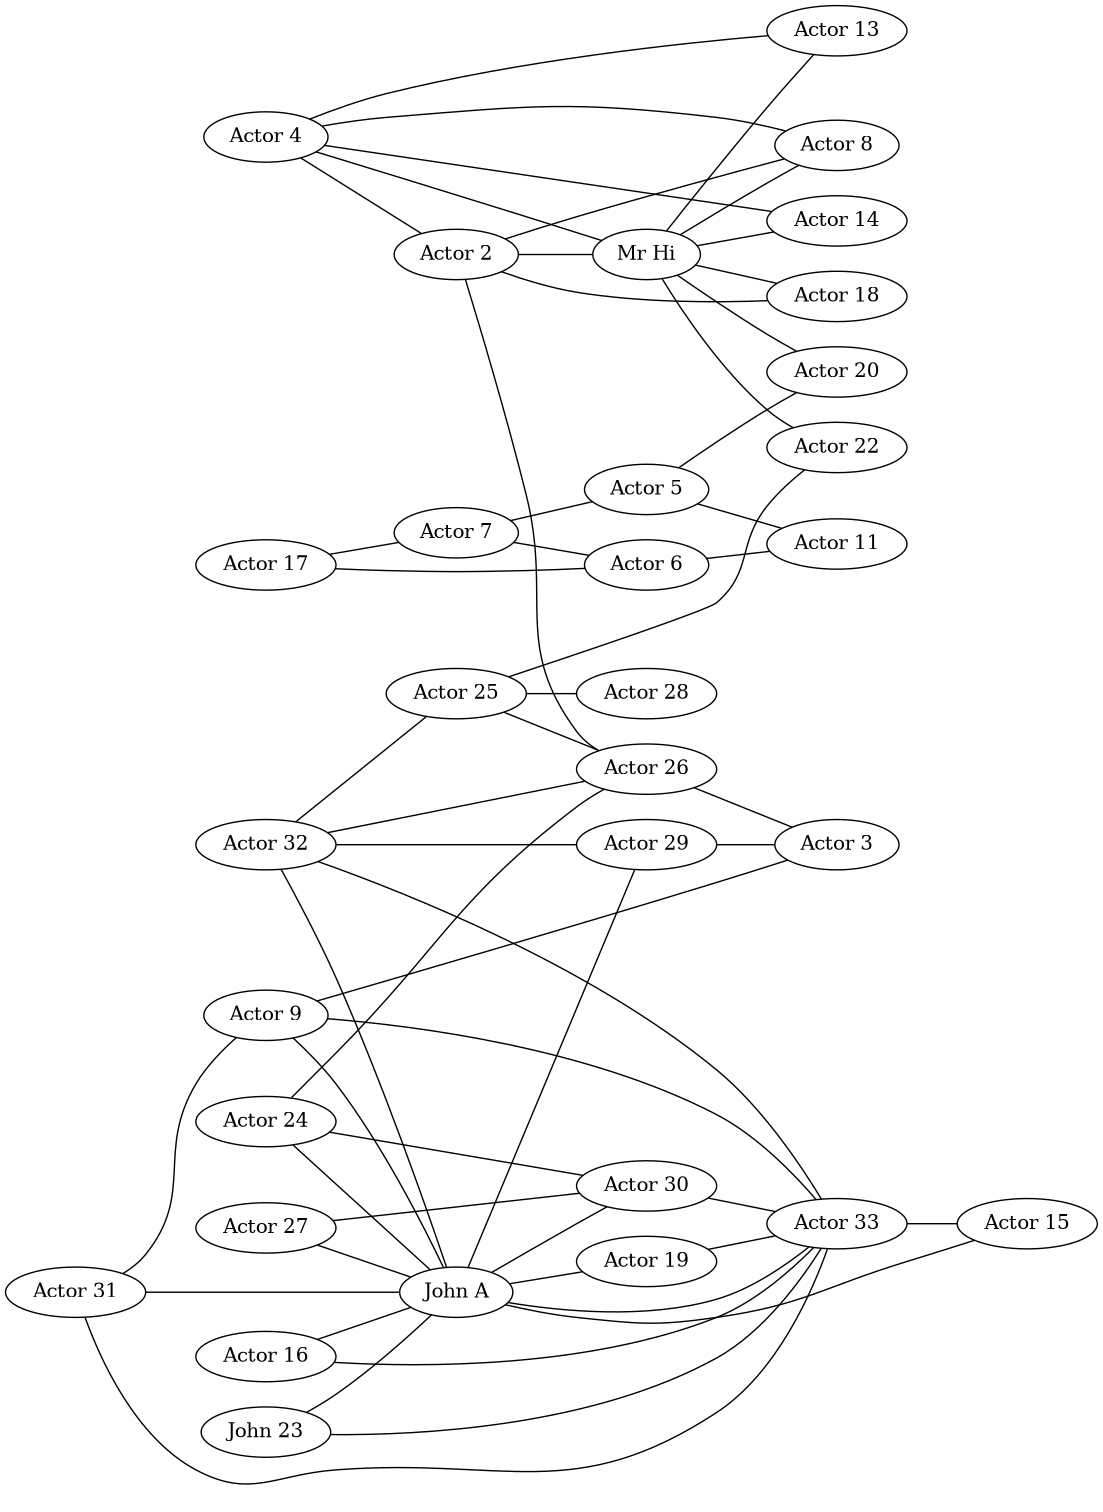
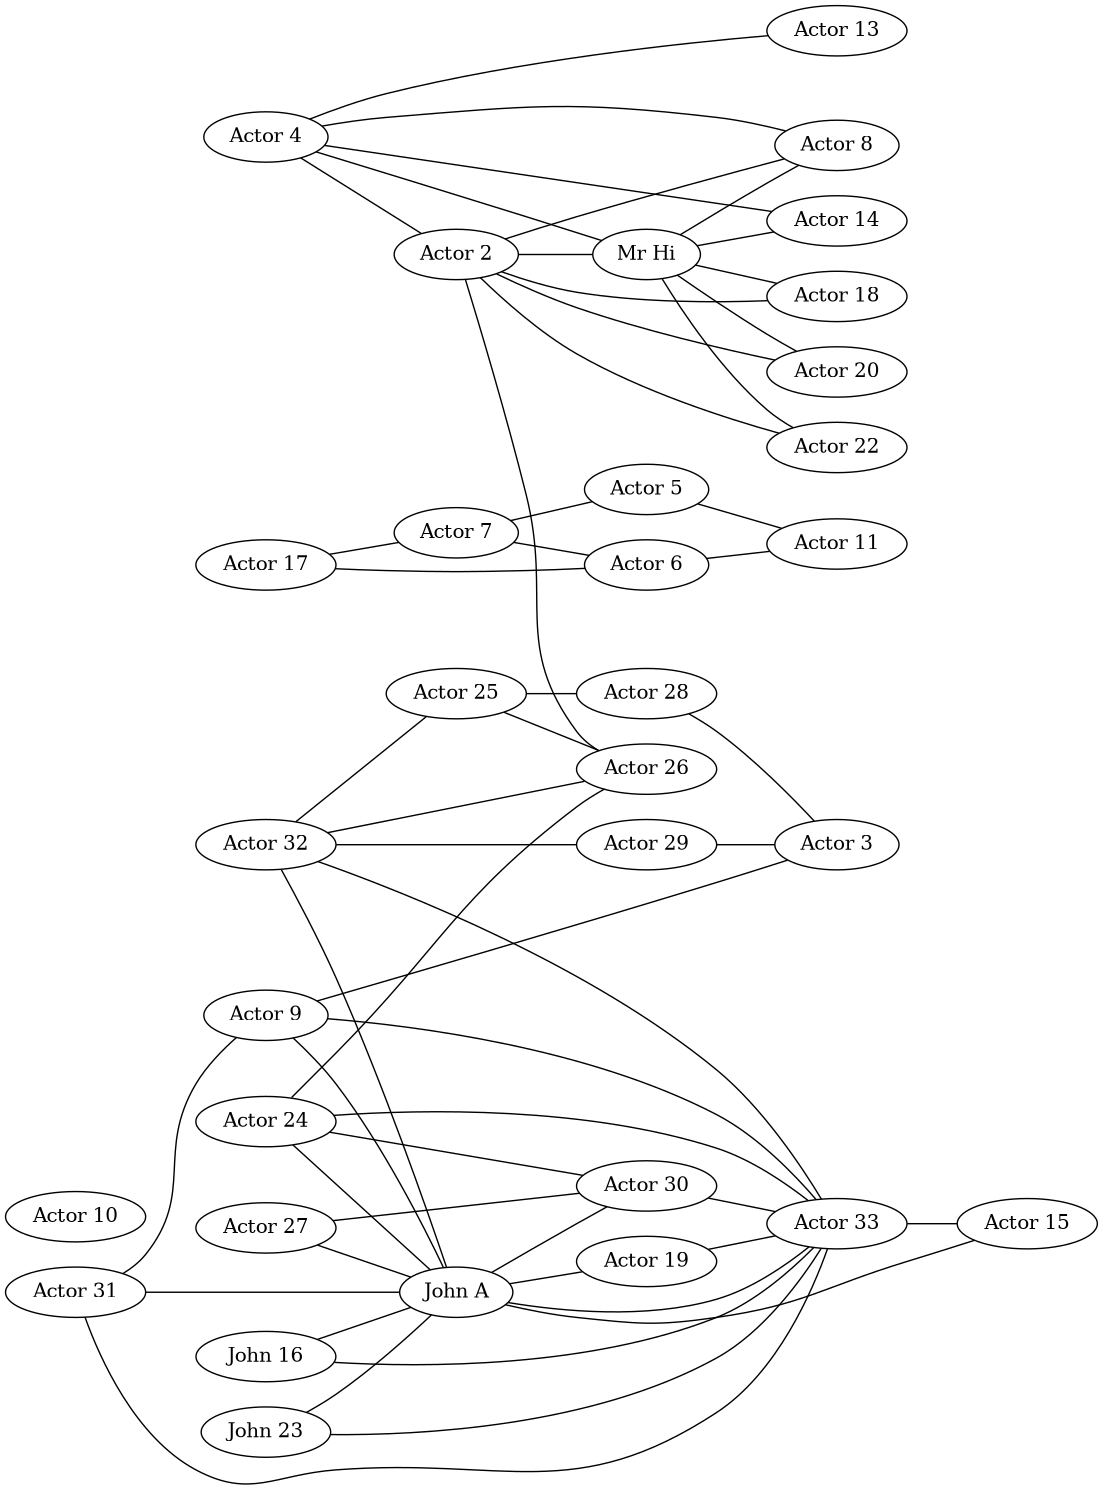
(739, 141) -> none
(737, 429) -> (633, 325)
(690, 614) -> (619, 375)
(743, 808) -> (755, 763)
(551, 1069) -> none
none -> (580, 1120)
none -> (76, 1217)
(266, 1357) -> (266, 1357)
